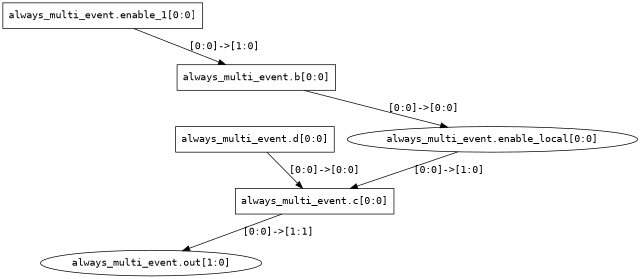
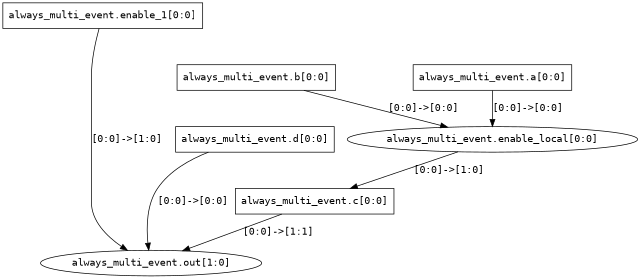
(176, 45) -> (91, 143)
none -> (492, 78)
(282, 168) -> (160, 186)
